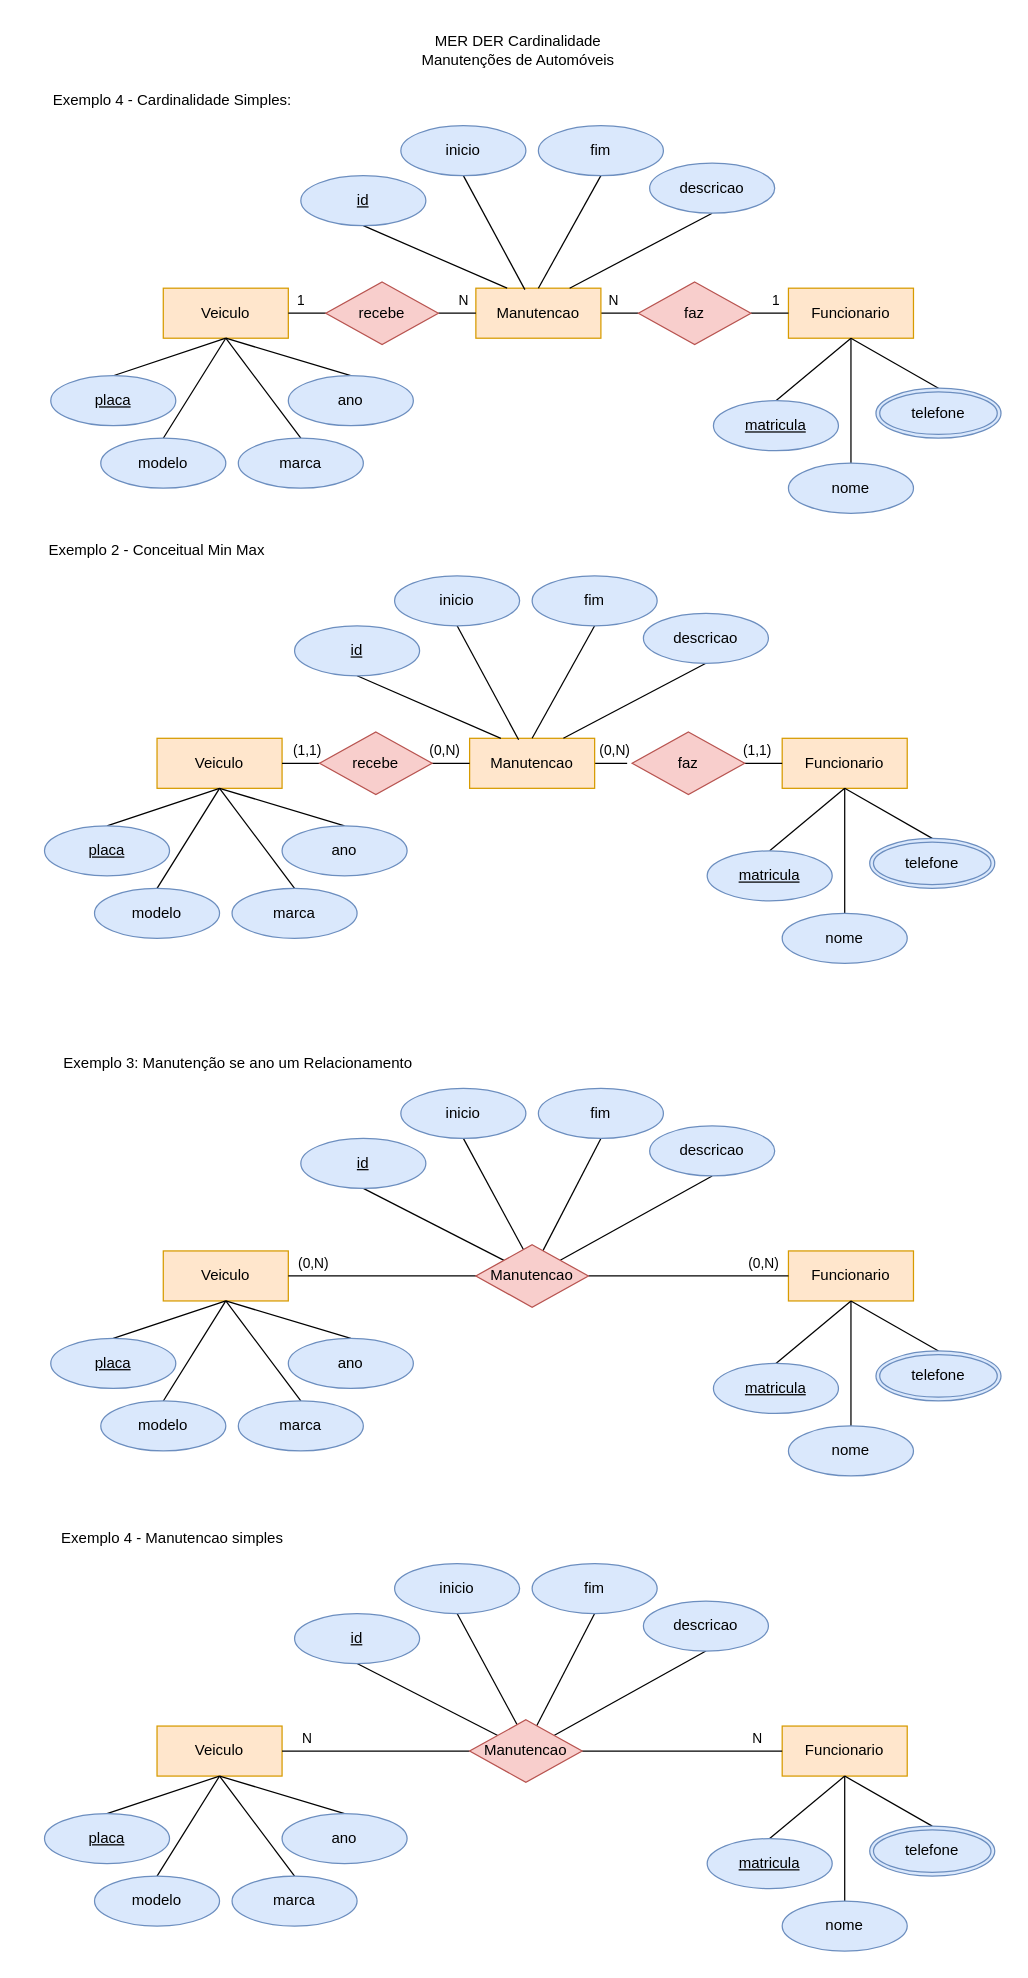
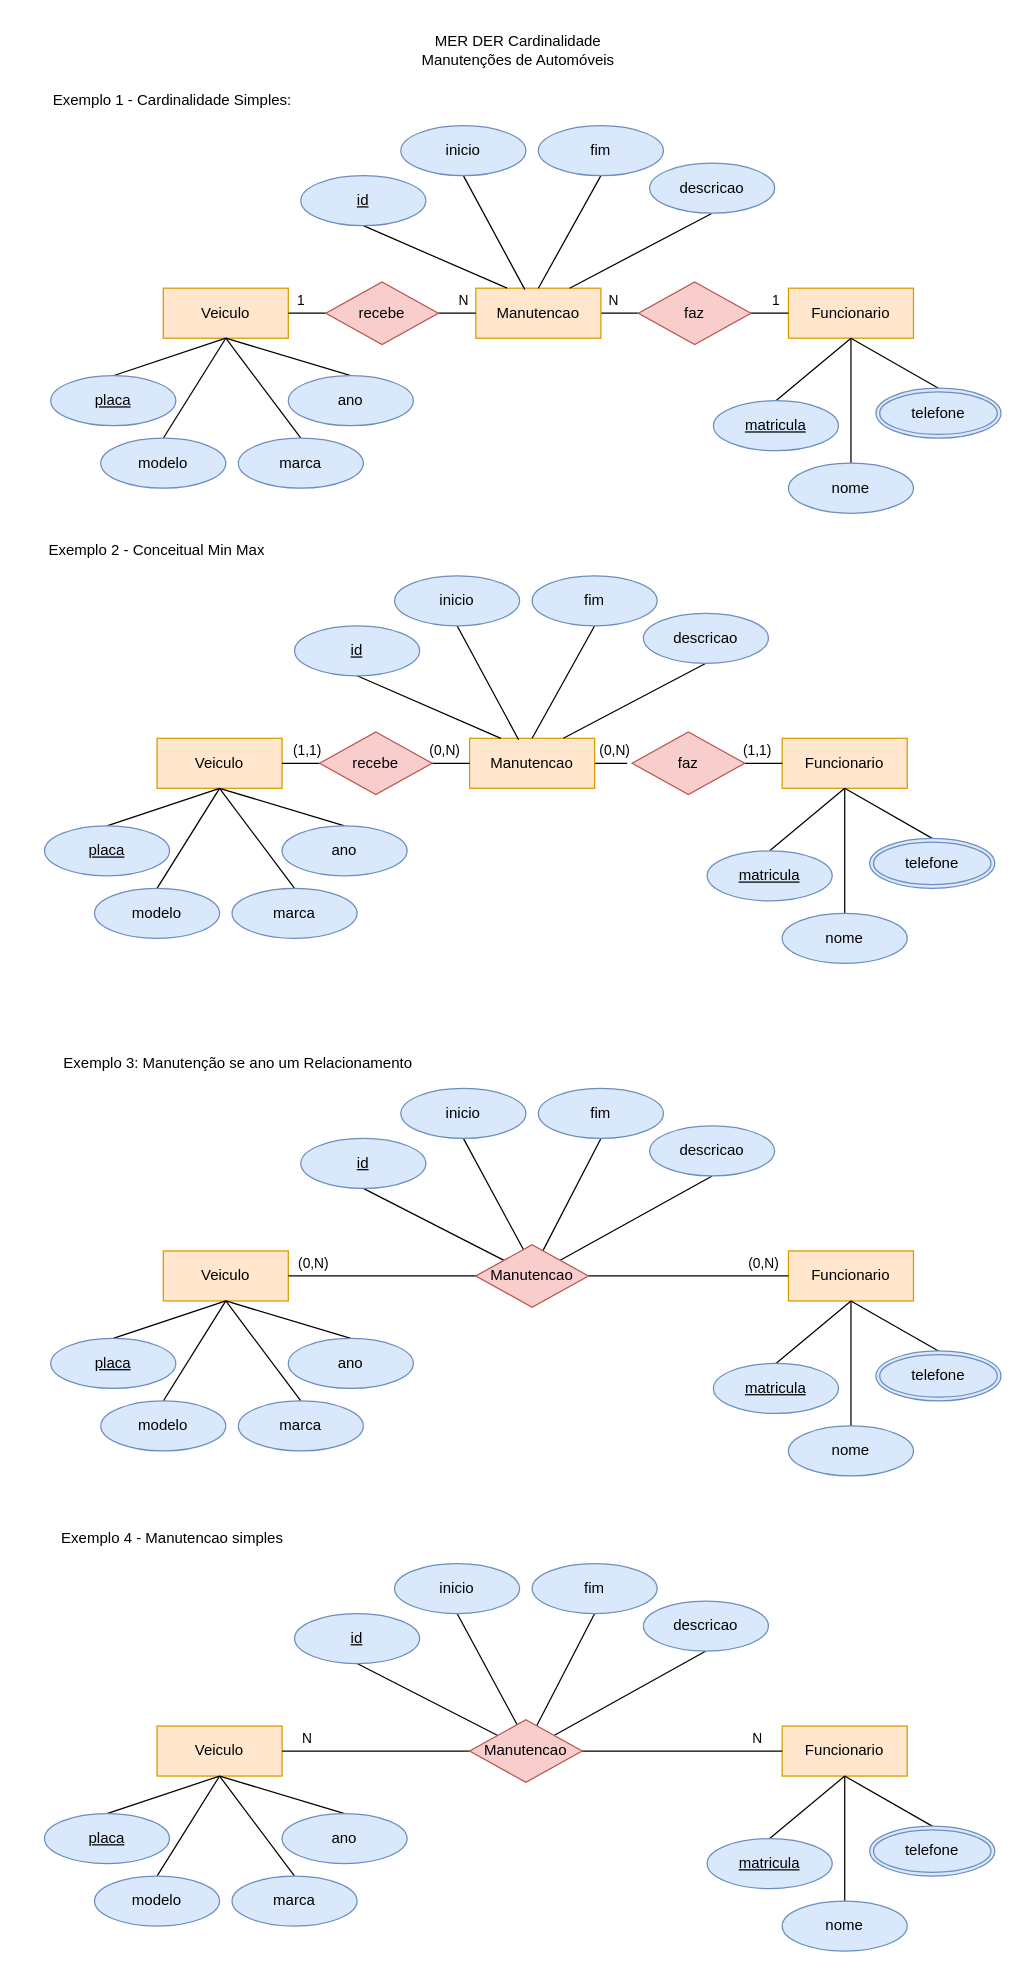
(173, 101) -> (173, 101)
